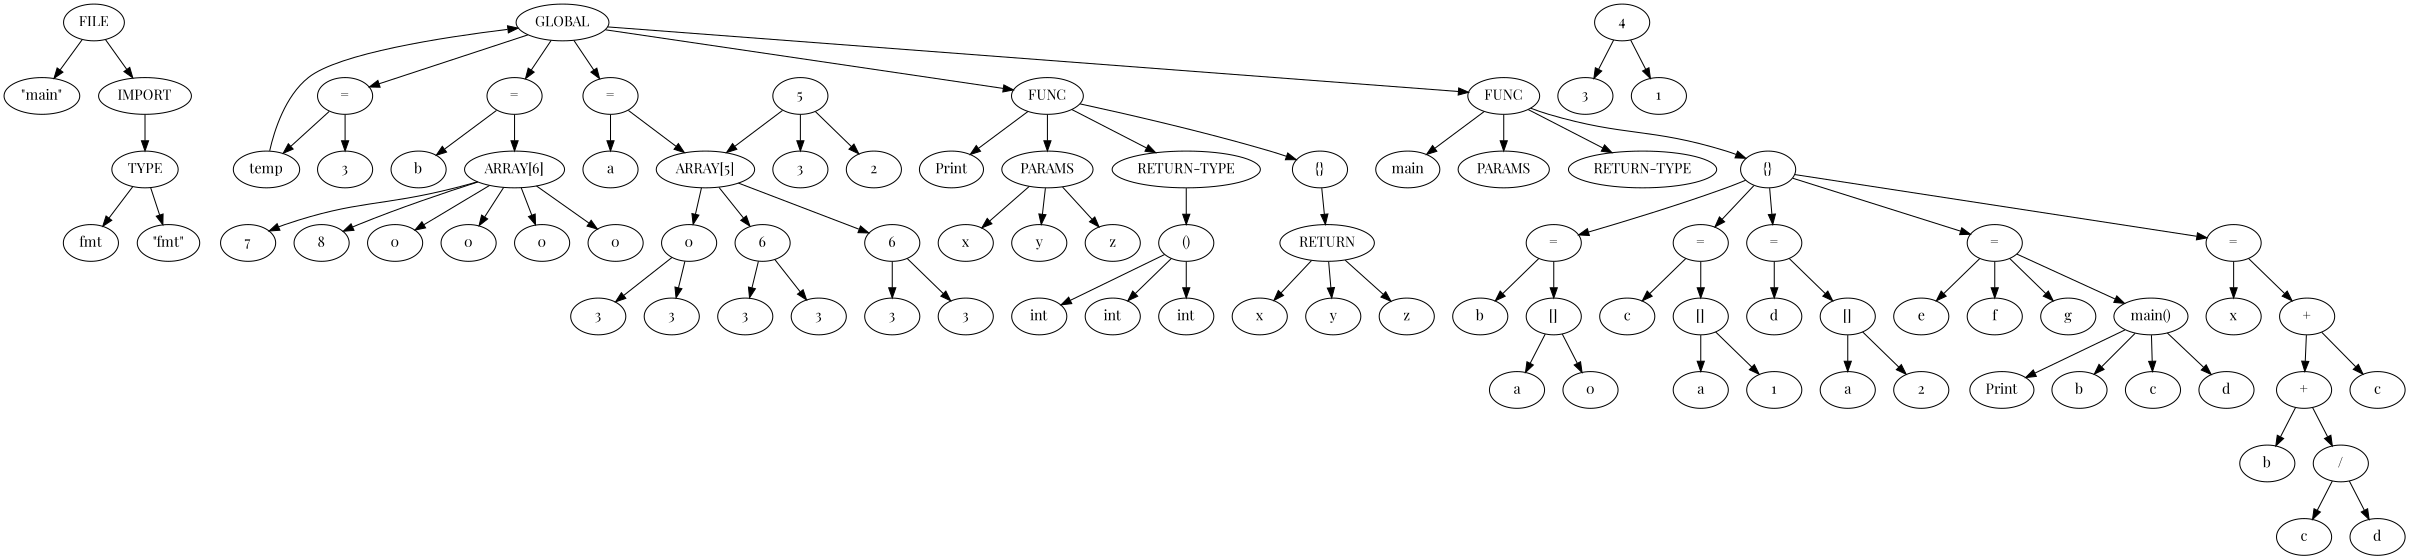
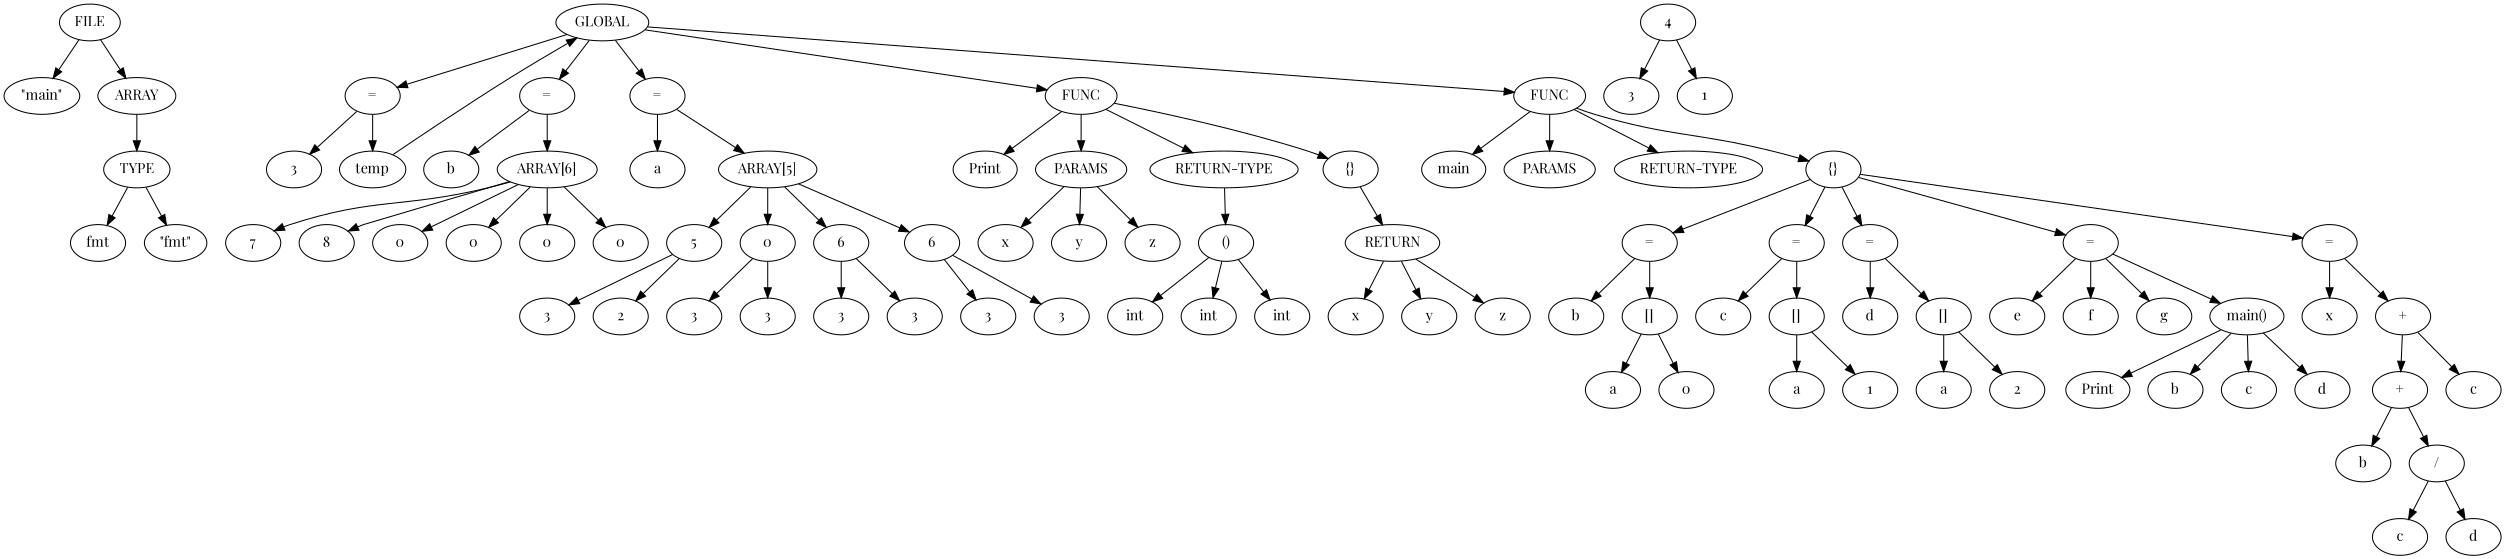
(145, 96) -> (137, 96)
(759, 128) -> (734, 204)
